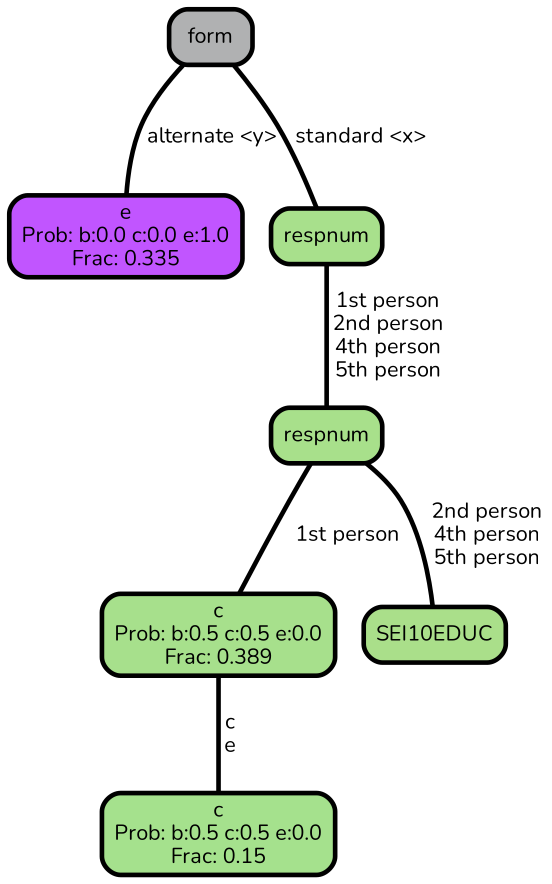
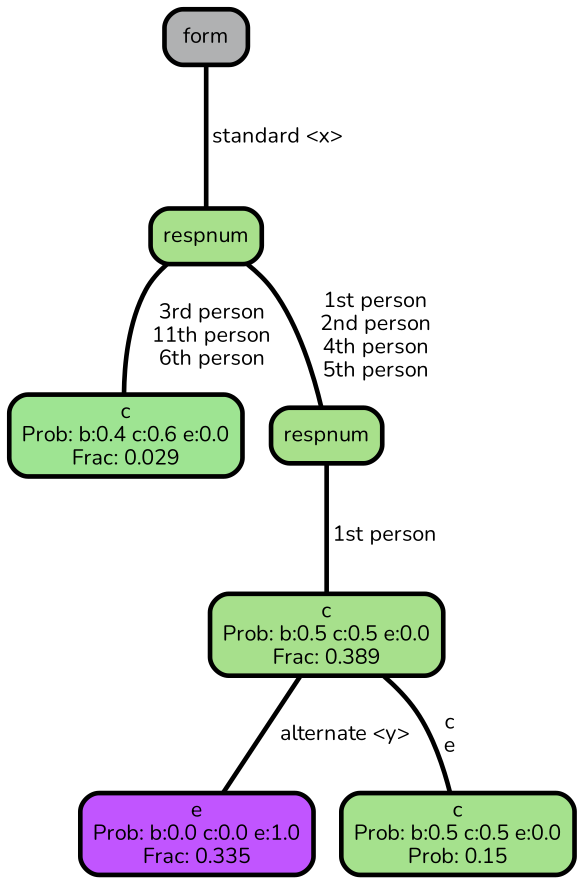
(142, 124) -> (262, 734)
none -> (126, 436)
(435, 635) -> none
(219, 834) -> (458, 834)
